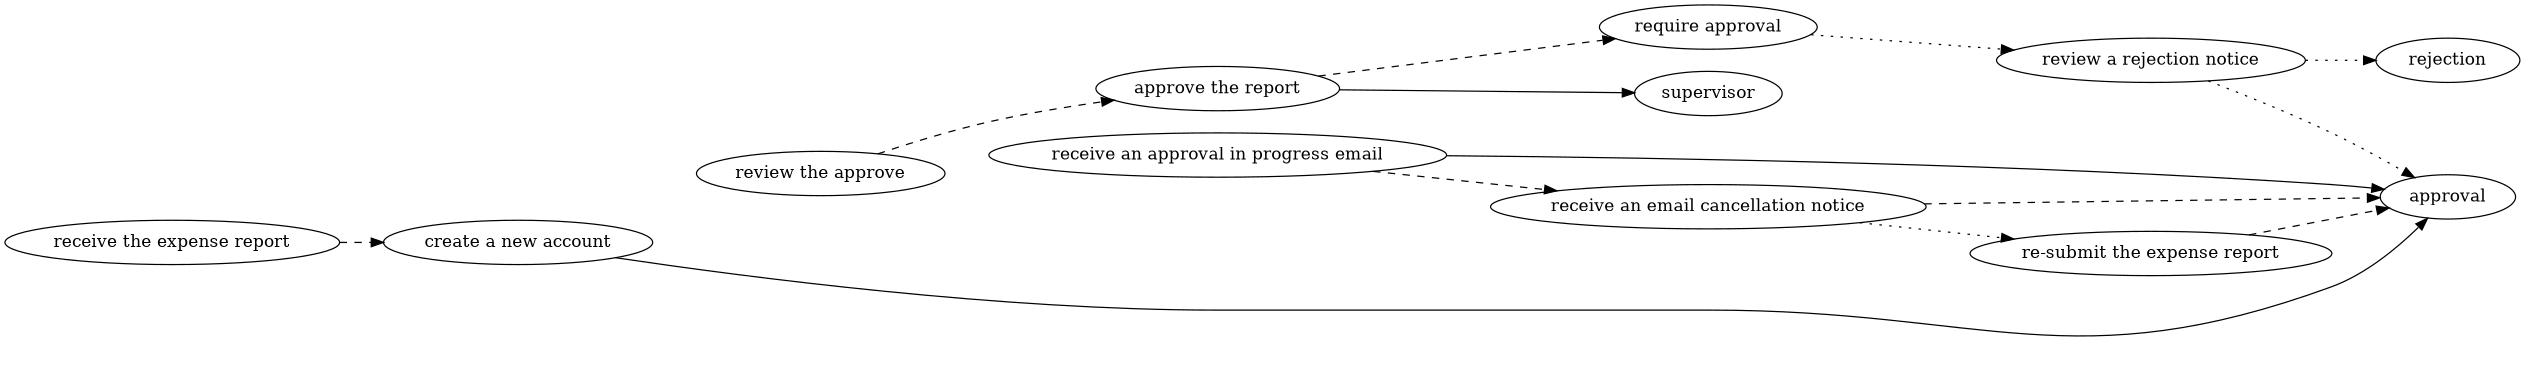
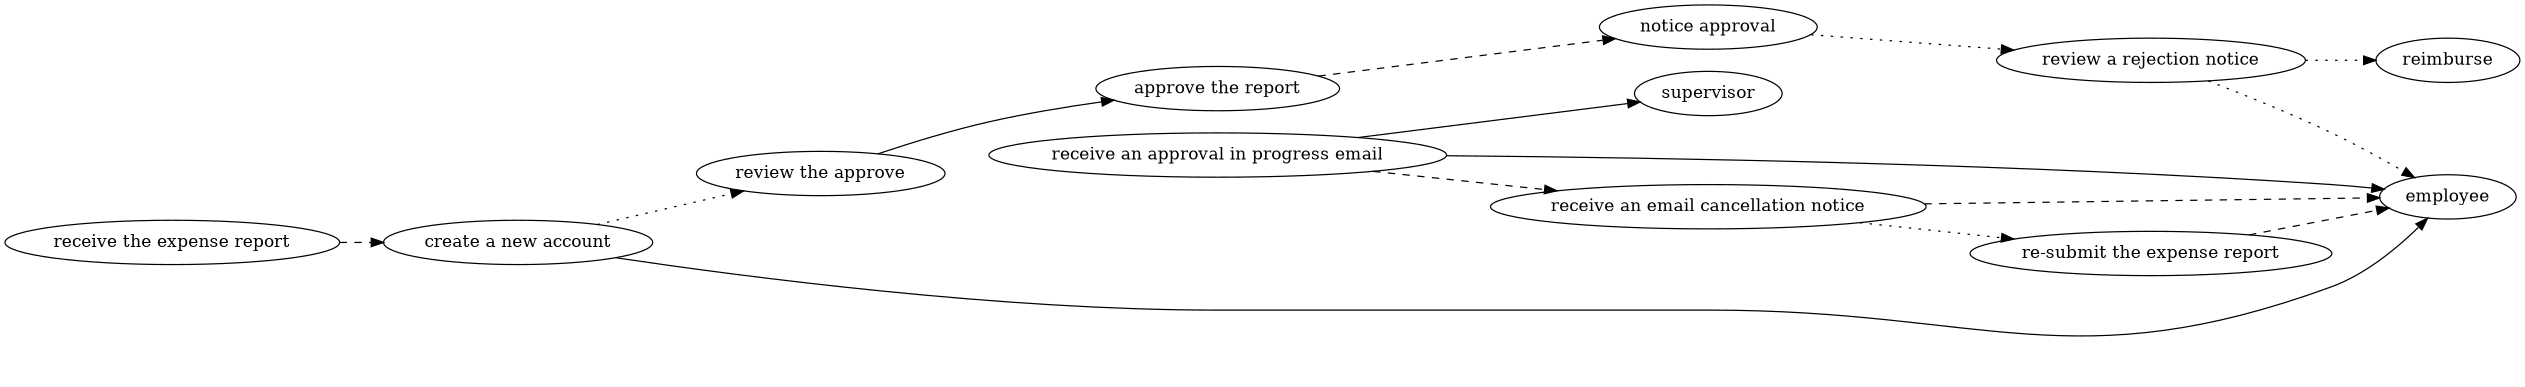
(1708, 27) -> (1708, 27)
(2448, 60) -> (2448, 60)
(1481, 91) -> (1493, 121)
(988, 122) -> (988, 122)
(2448, 197) -> (2448, 197)
none -> (664, 209)
